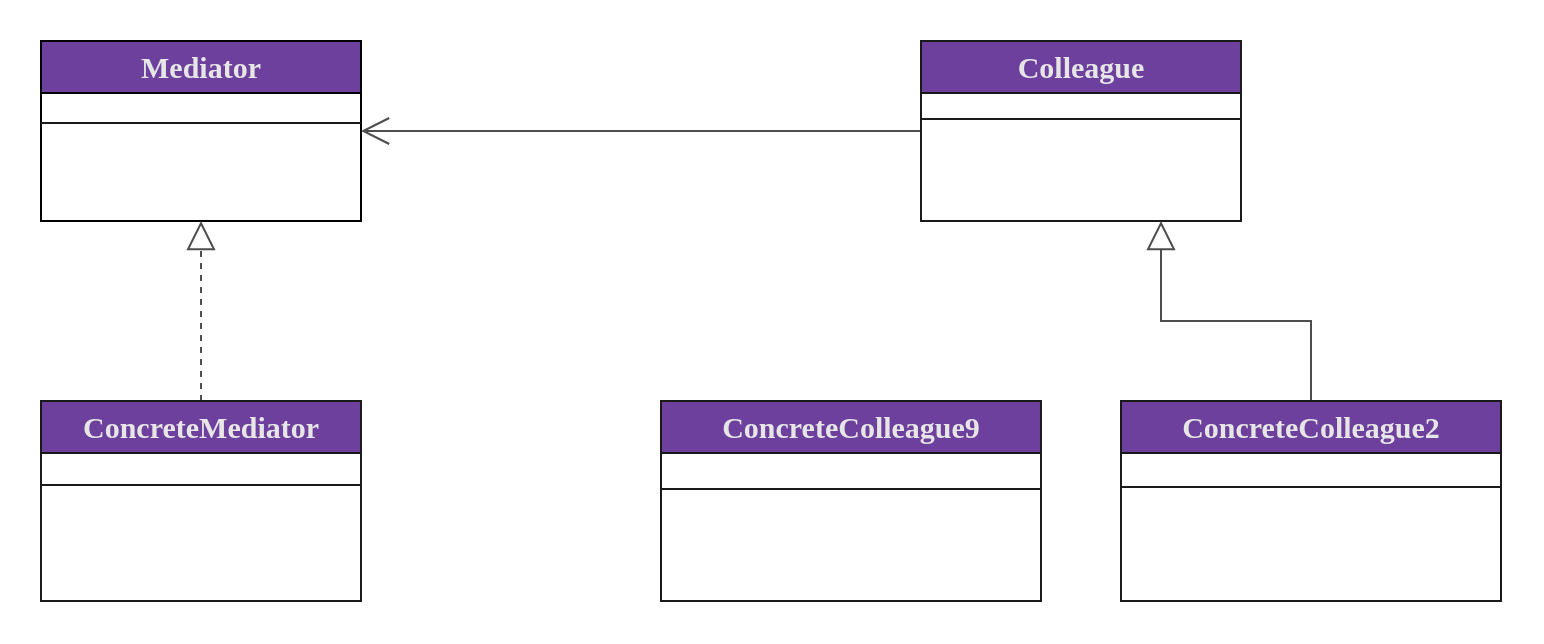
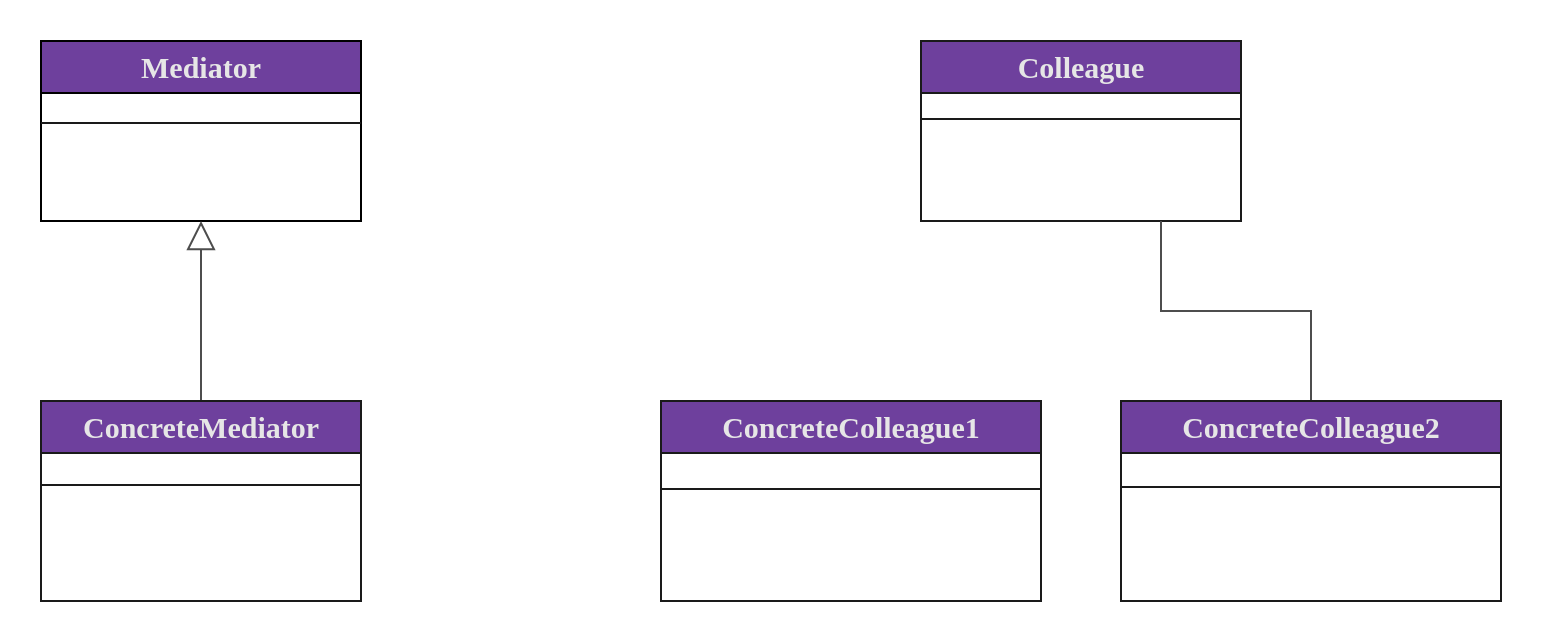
(644, 131) -> none
(1161, 250) -> (1161, 237)
(201, 323) -> (201, 323)
(852, 427) -> (852, 427)
